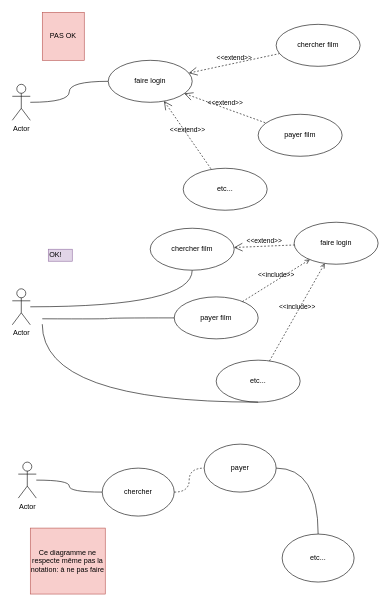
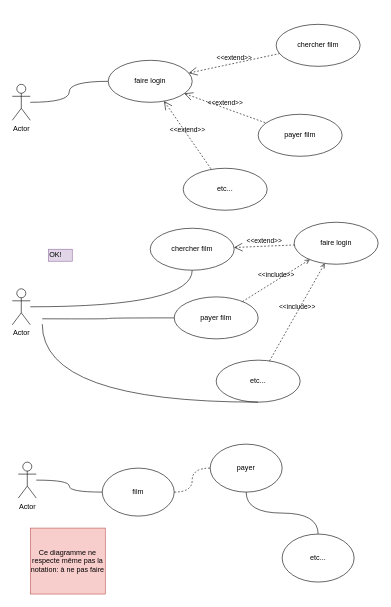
(63, 36) -> none
(240, 468) -> (246, 468)
(138, 492) -> (138, 492)
